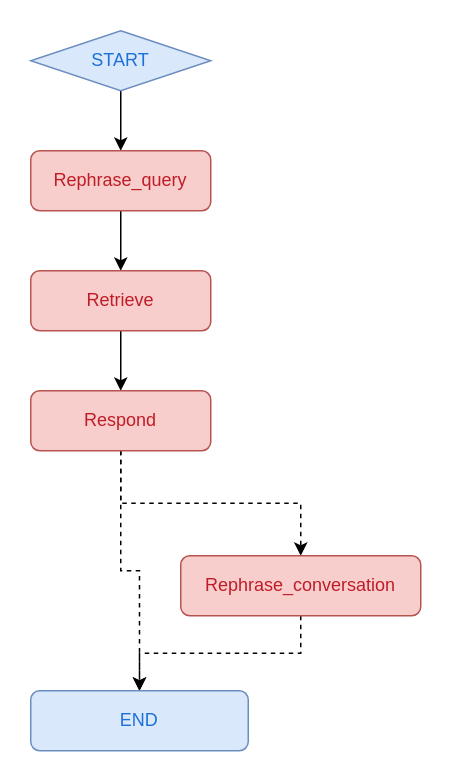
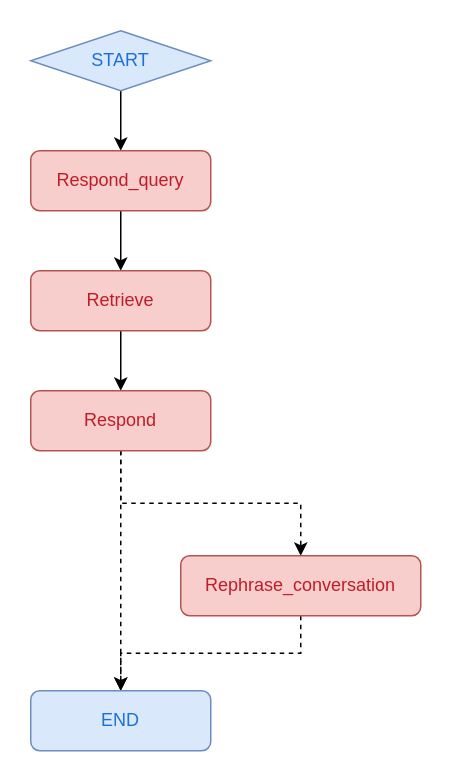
(121, 181) -> (121, 181)
(140, 721) -> (121, 721)
